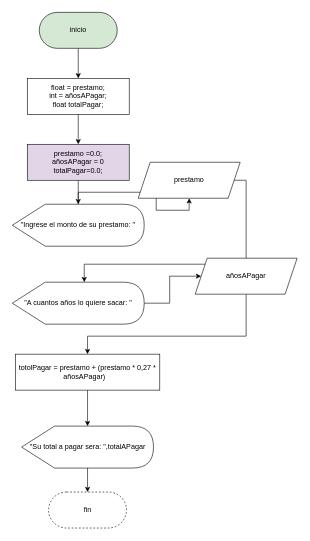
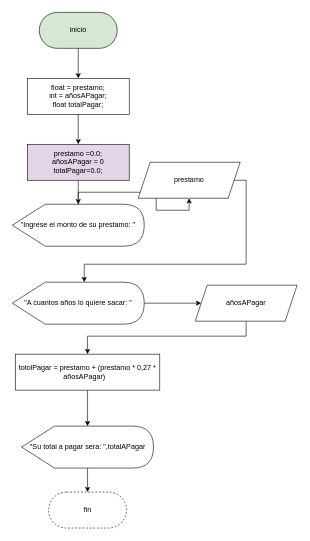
(246, 276) -> (246, 303)
